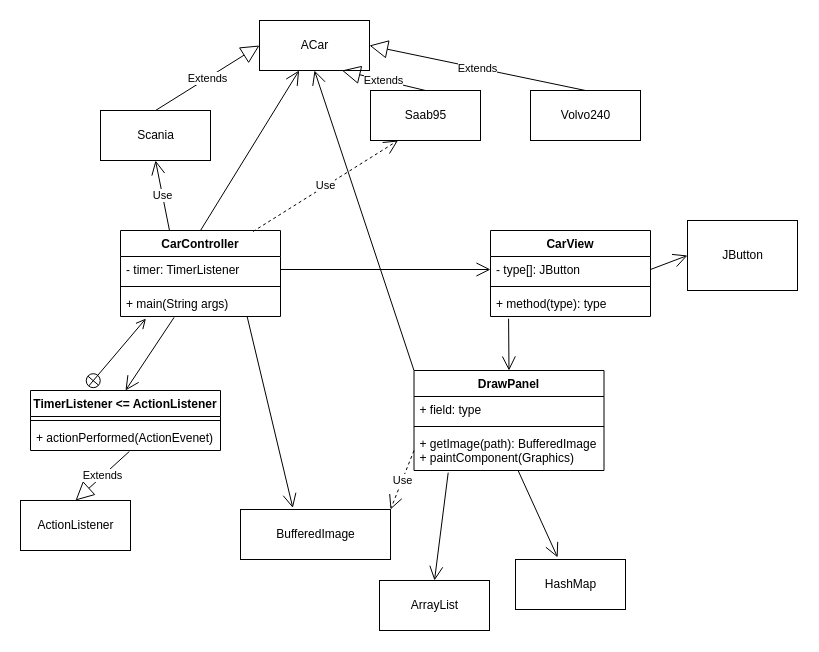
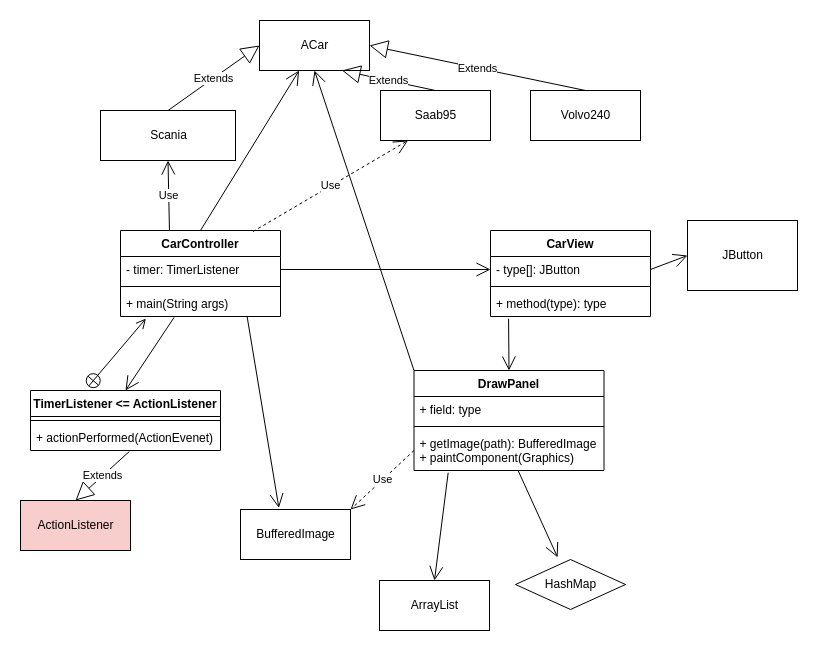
(426, 116) -> (436, 116)
(156, 136) -> (168, 136)
(76, 526) -> (76, 526)
(316, 535) -> (296, 535)
(571, 585) -> (571, 585)
